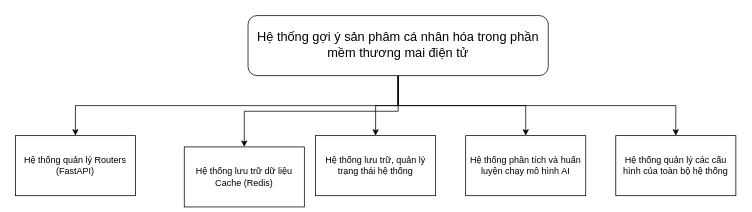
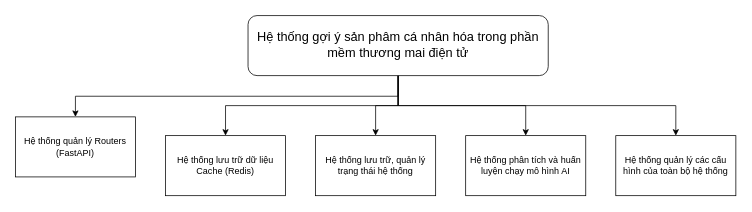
(75, 165) -> (75, 147)
(244, 177) -> (225, 165)
